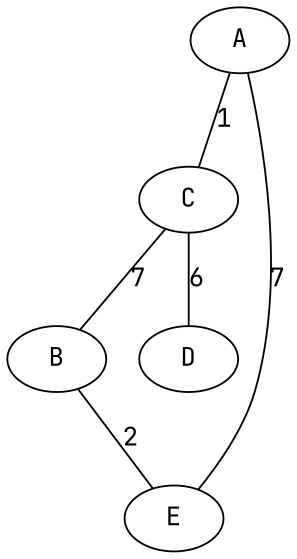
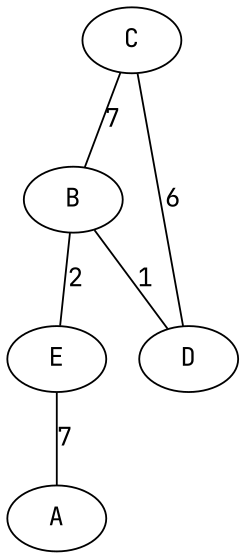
(214, 120) -> none
none -> (131, 279)
